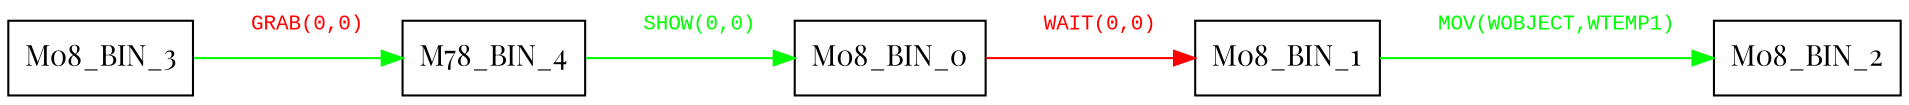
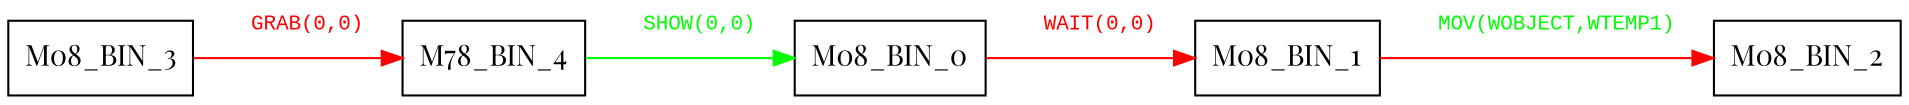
(288, 58) -> (288, 58)
(1536, 58) -> (1536, 58)
